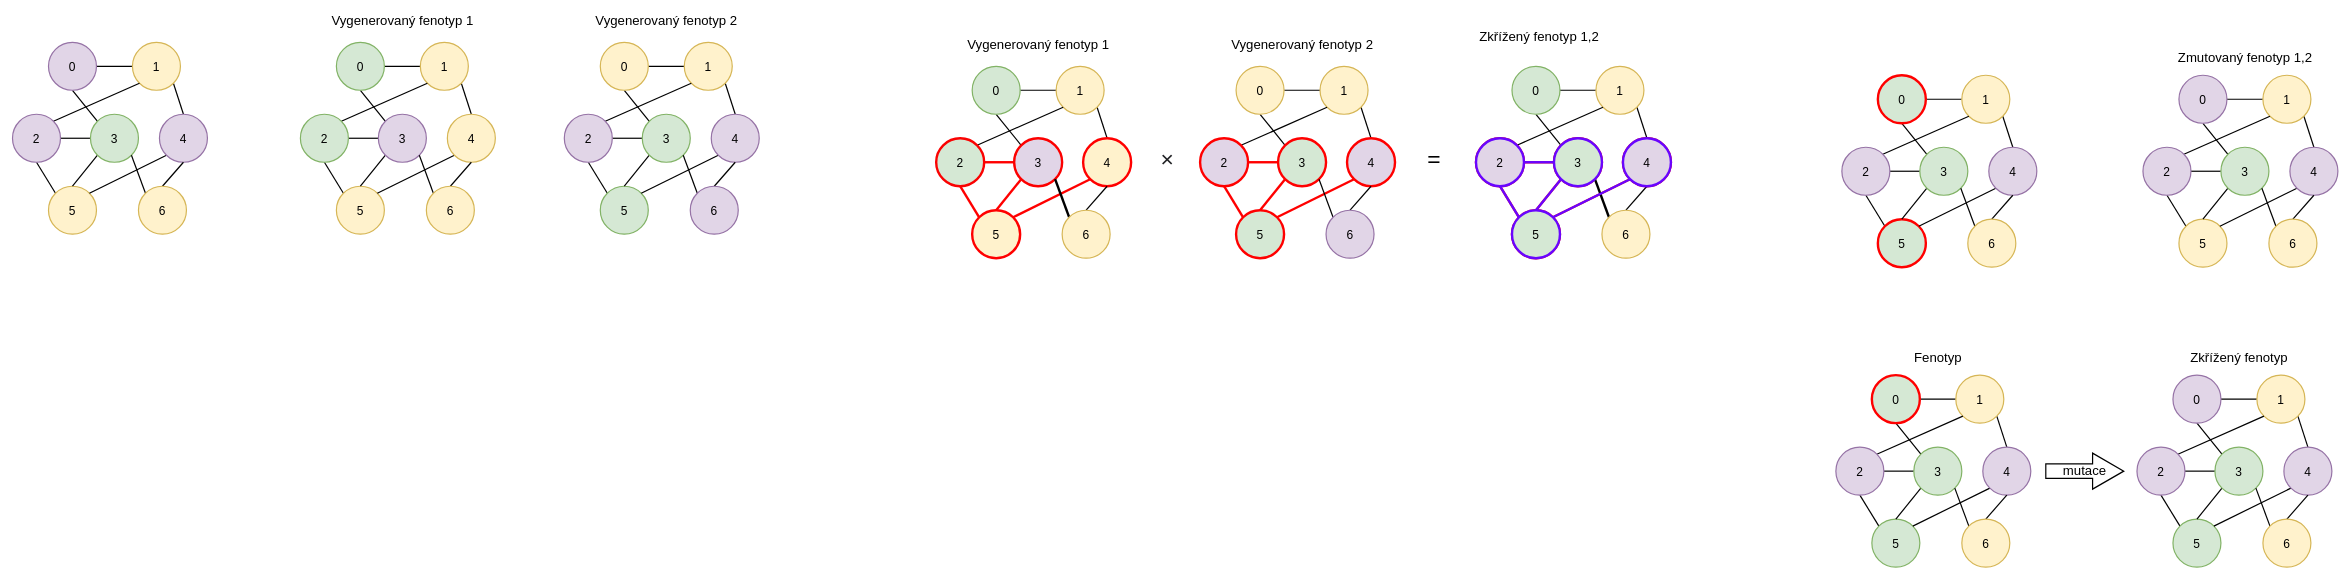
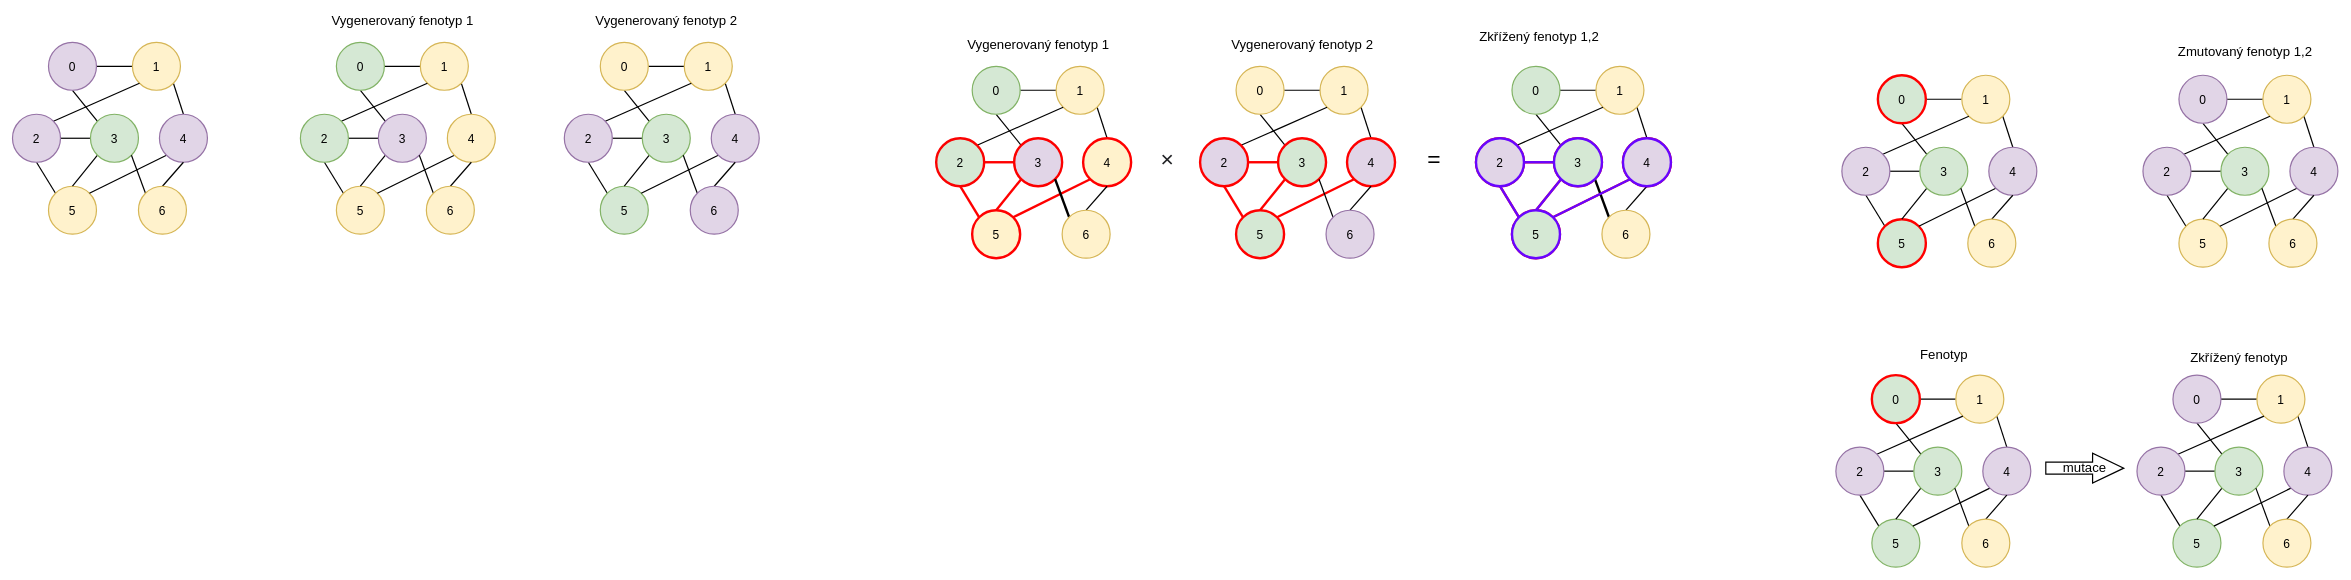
(2246, 54) -> (2246, 48)
(1938, 354) -> (1944, 351)
(2085, 471) -> (2085, 468)
